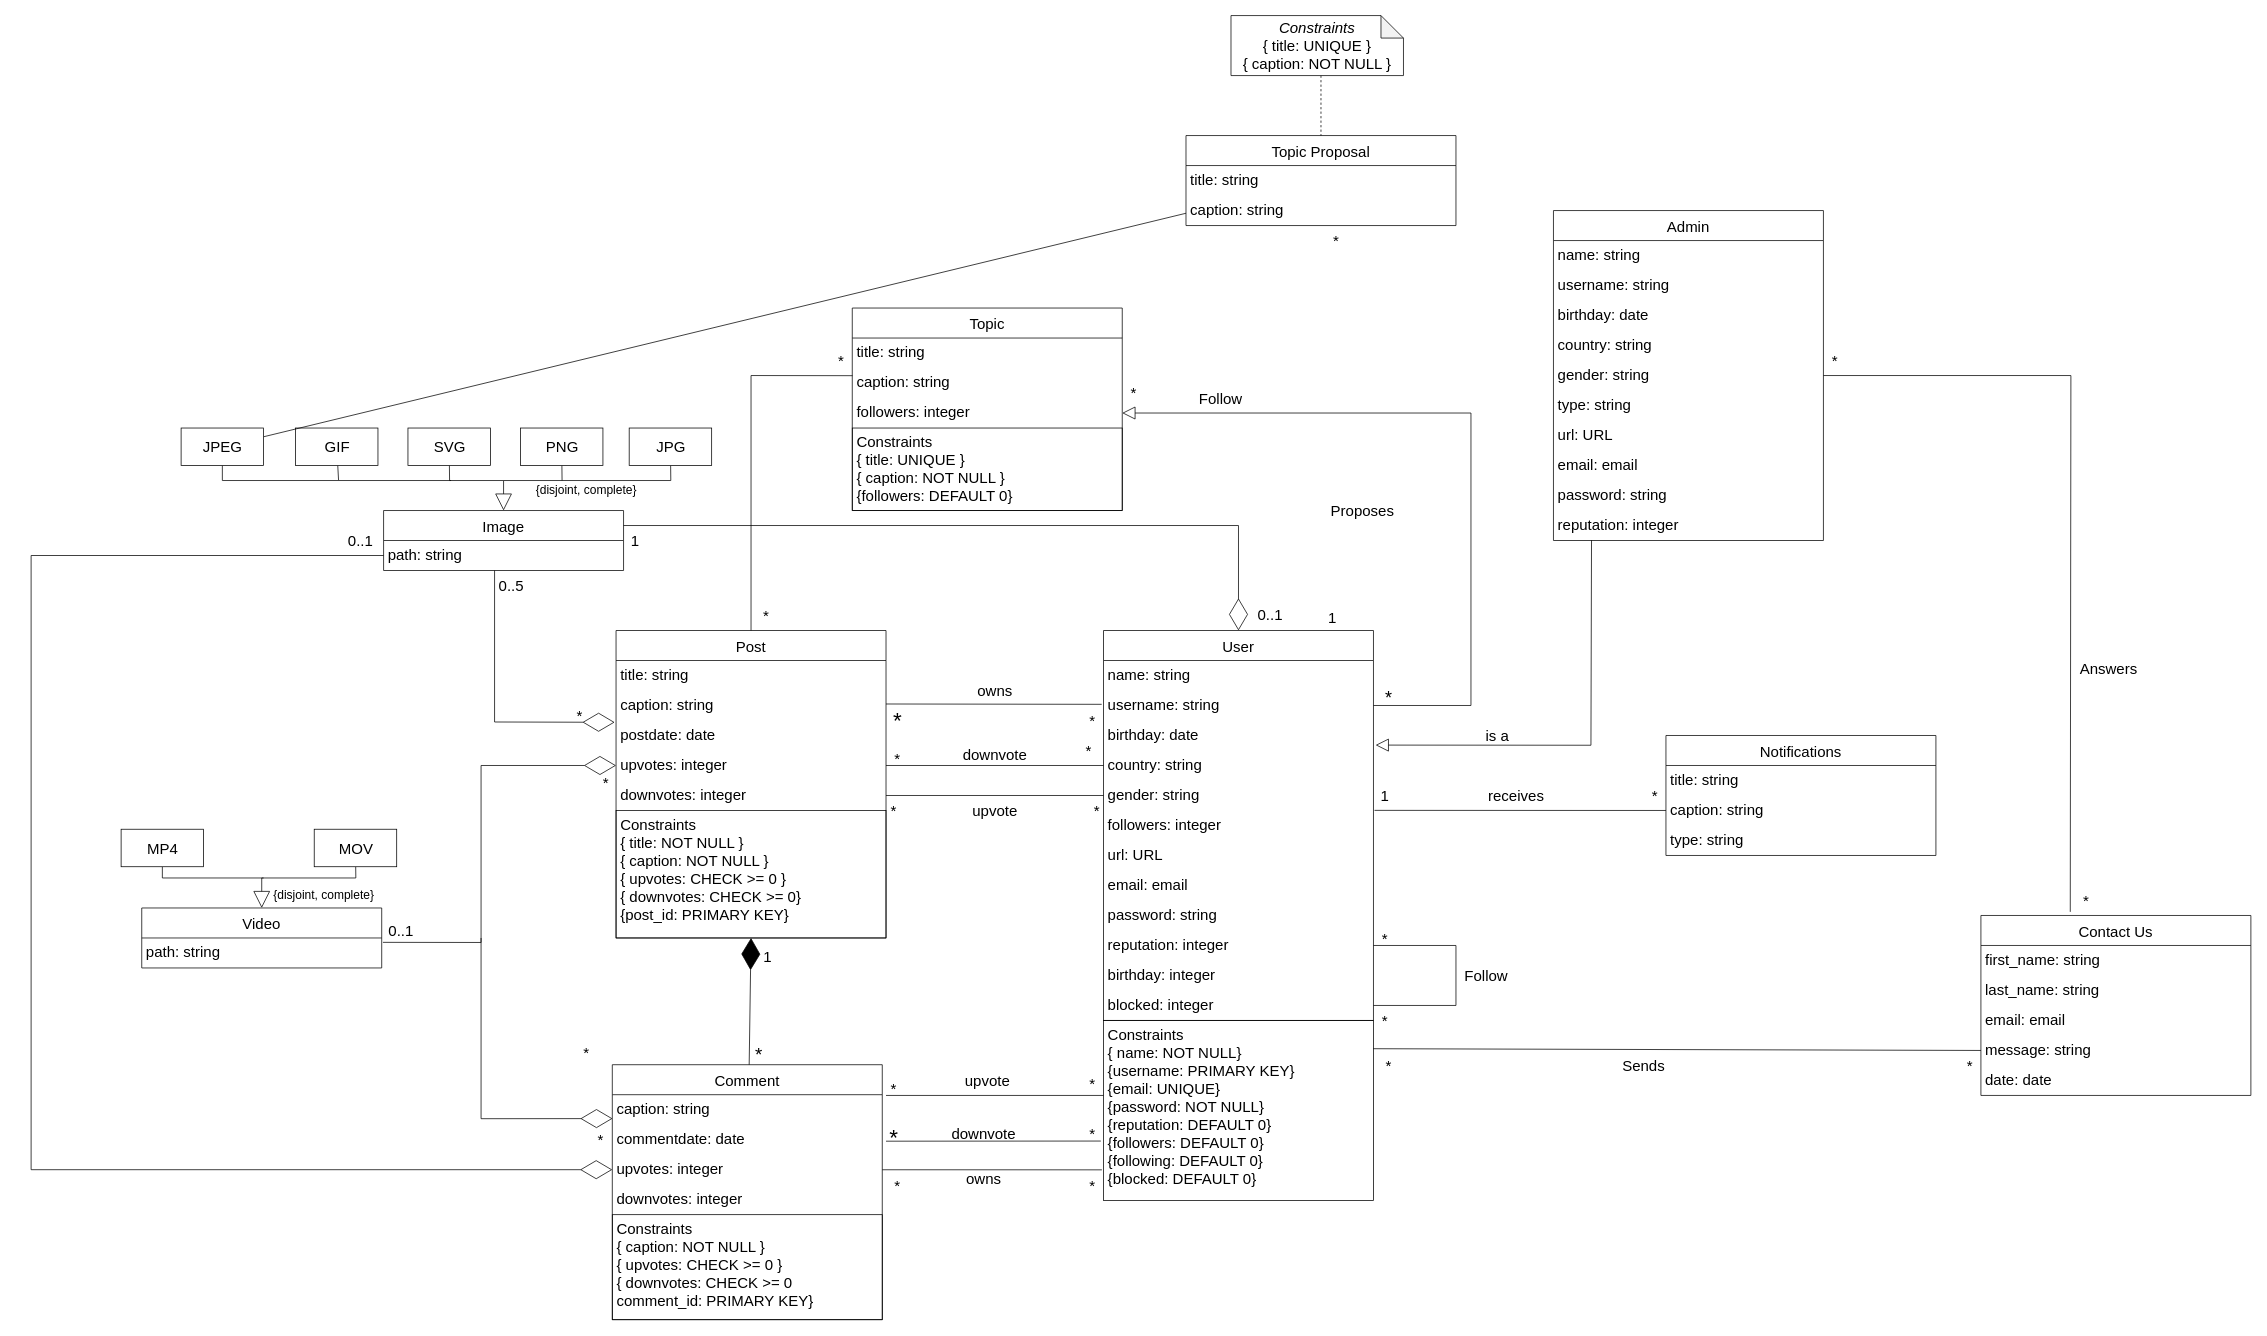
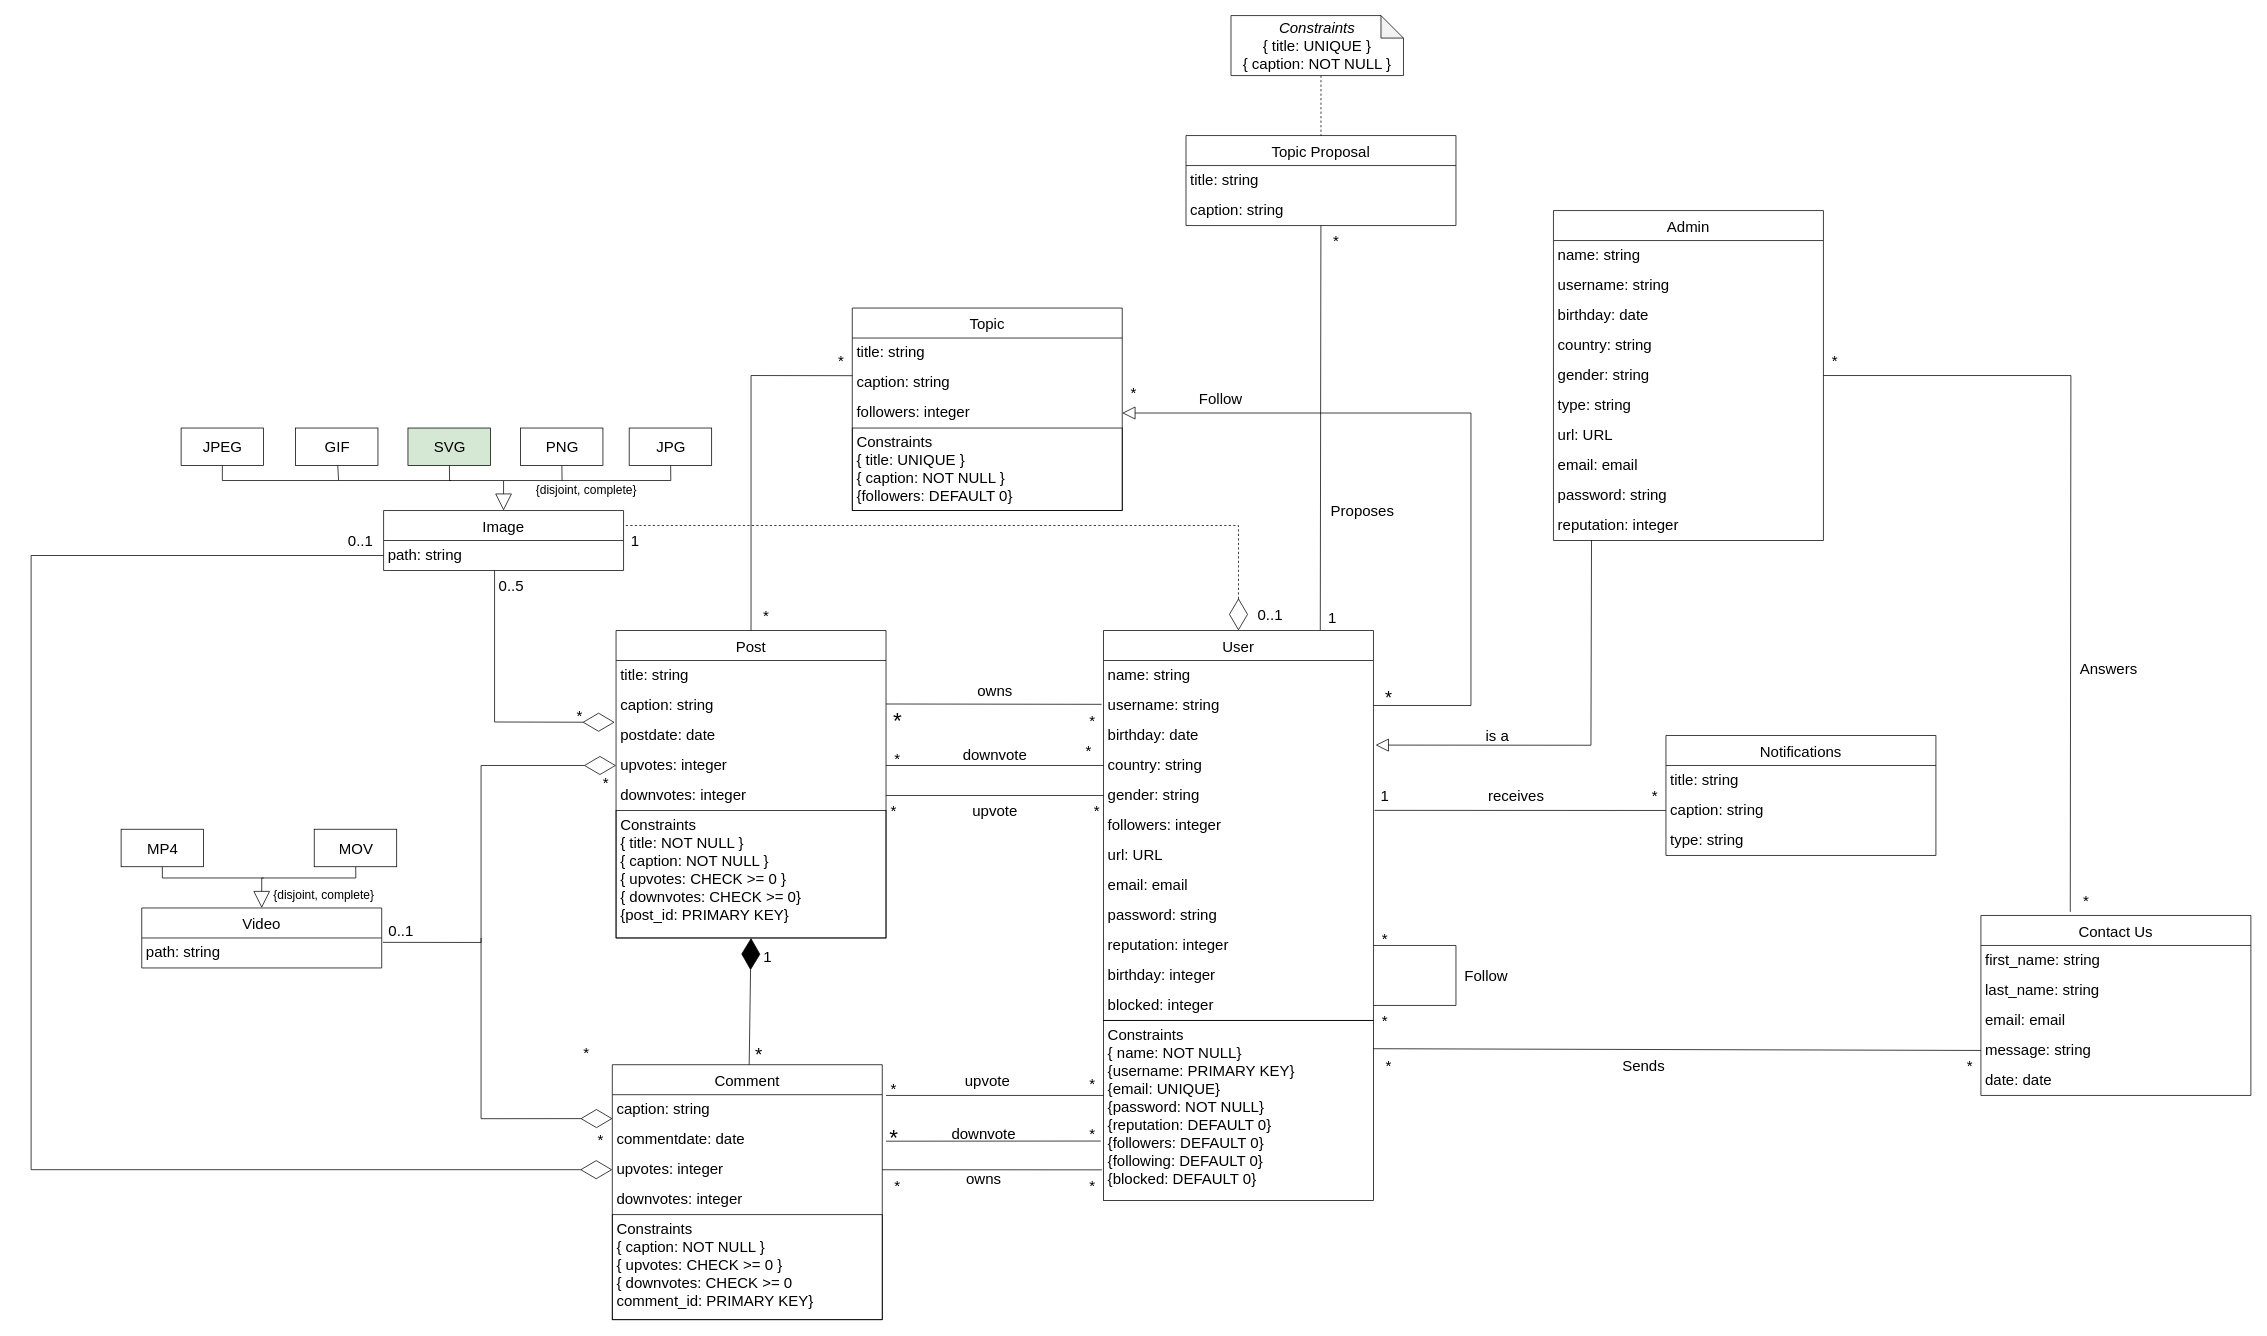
(725, 325) -> (1321, 427)
(449, 447) -> (449, 447)
(968, 525) -> (968, 525)
